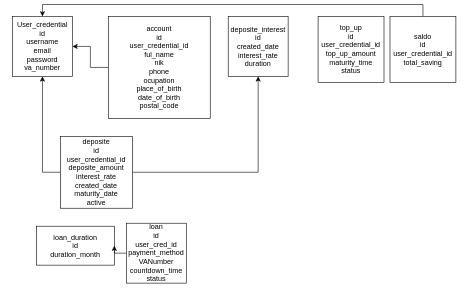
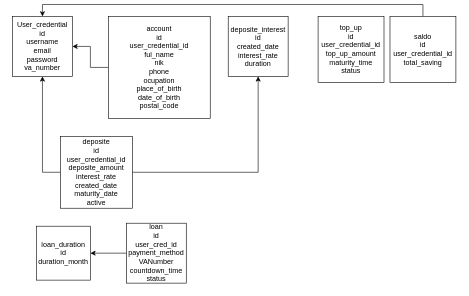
(75, 246) -> (63, 254)
